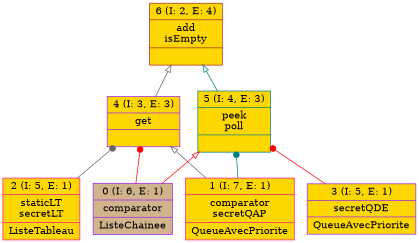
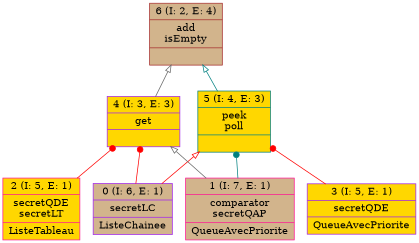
(186, 34) -> (186, 34)
(94, 164) -> (94, 164)
(41, 203) -> (41, 203)
(133, 208) -> (133, 208)
(240, 209) -> (240, 209)
